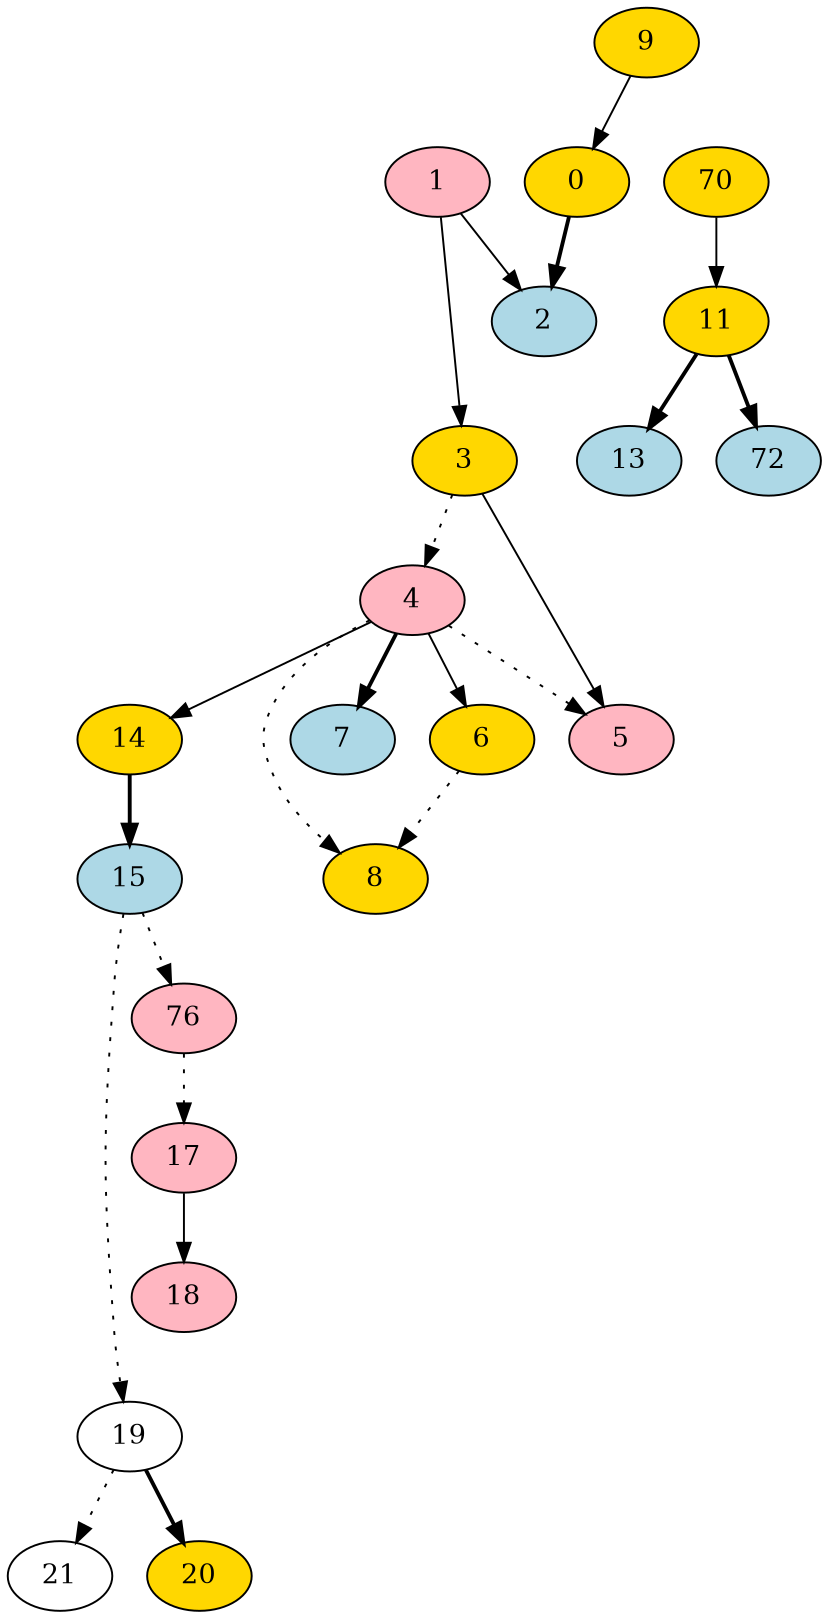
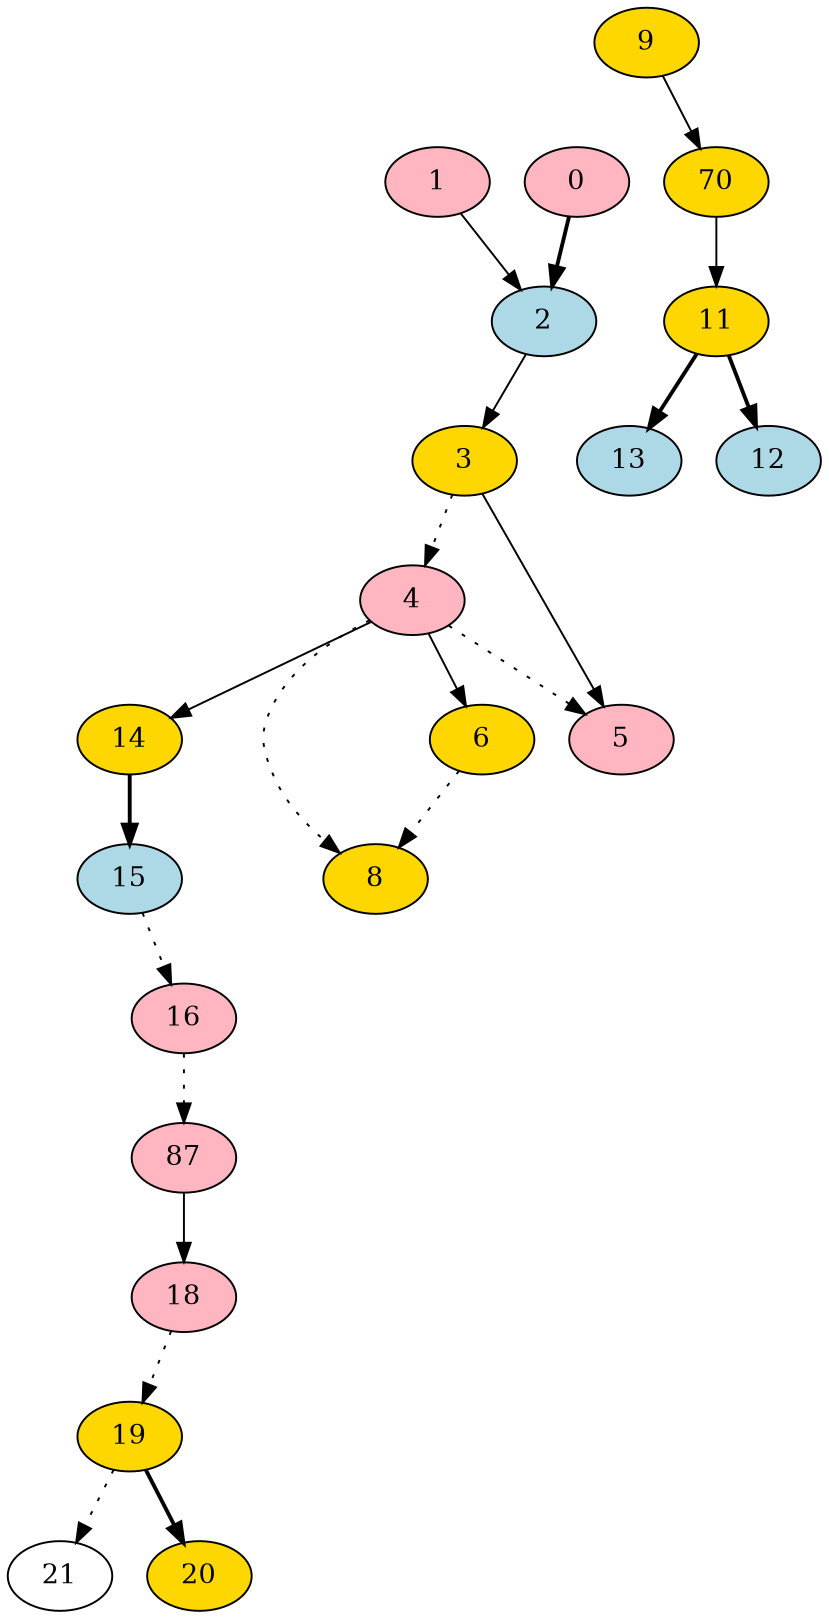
(616, 104) -> (677, 104)
(577, 182) -> (577, 182)
(450, 311) -> (509, 383)
(769, 461) -> (769, 461)
(343, 740) -> none
(184, 1018) -> (184, 1018)
(106, 1148) -> (160, 1358)
(184, 1158) -> (184, 1158)
(130, 1437) -> (130, 1437)
